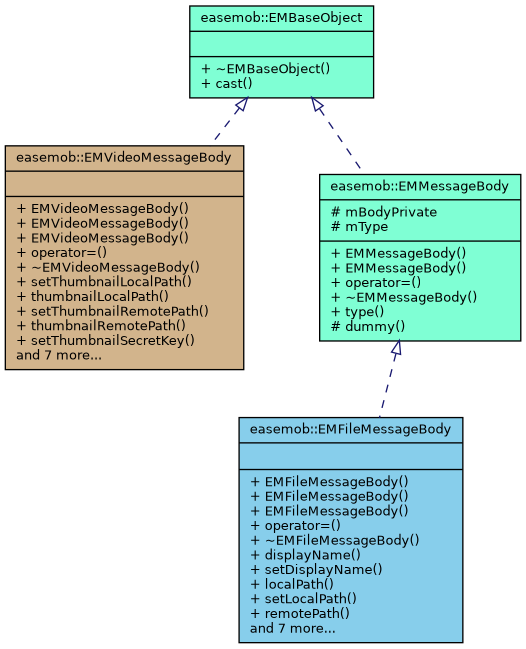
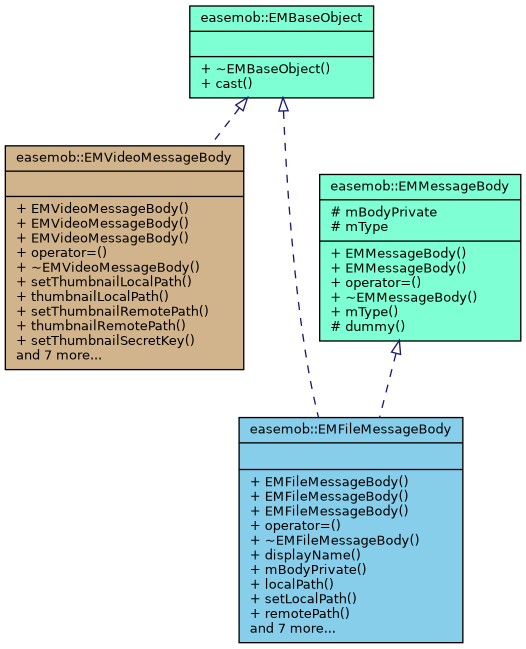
(342, 142) -> (294, 265)
(358, 312) -> (365, 312)
(316, 570) -> (308, 570)
